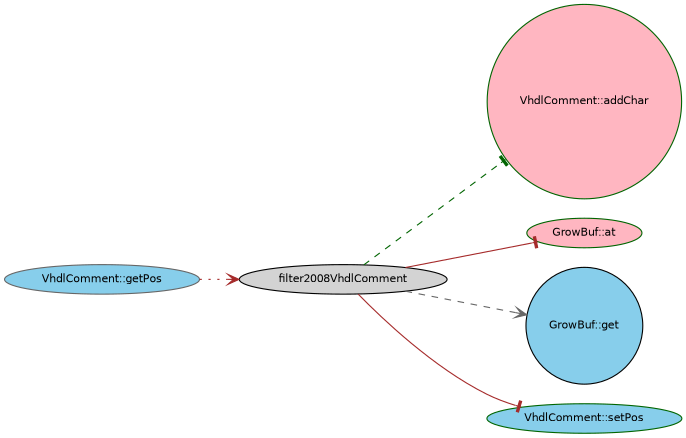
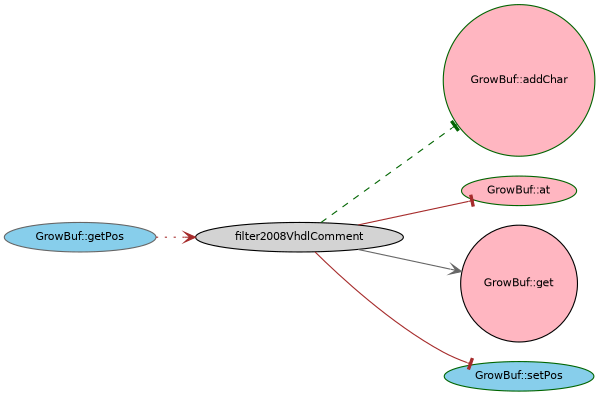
(584, 102) -> (519, 80)
(102, 279) -> (80, 237)
(461, 302) -> (404, 259)
(584, 326) -> (519, 284)
(584, 419) -> (519, 376)
